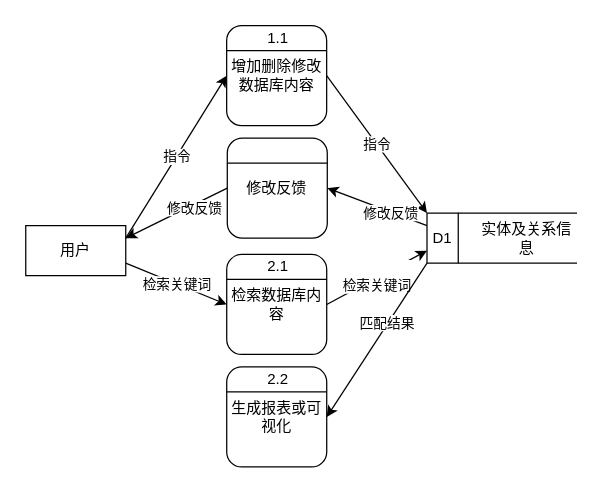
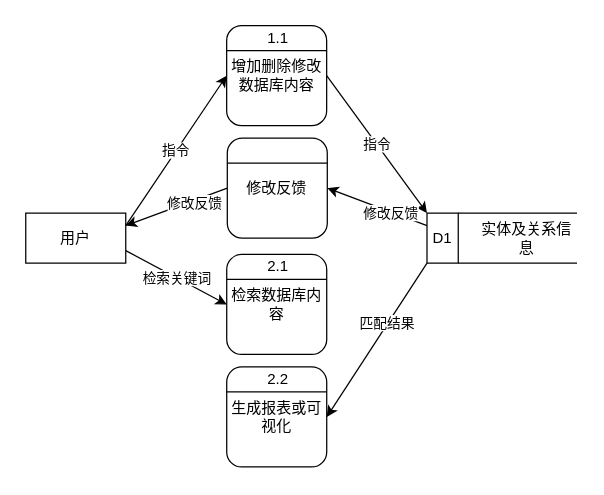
(76, 251) -> (76, 238)
(353, 290) -> none
